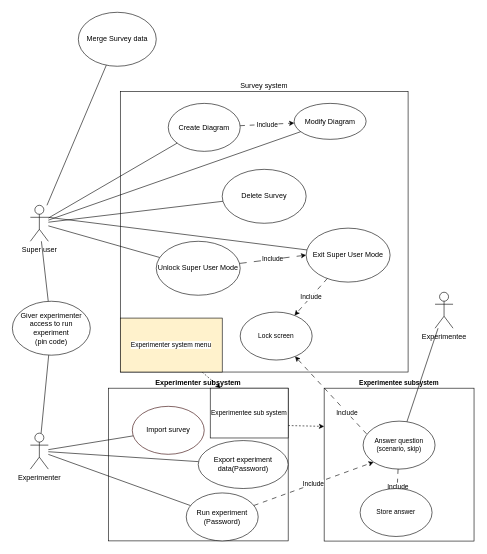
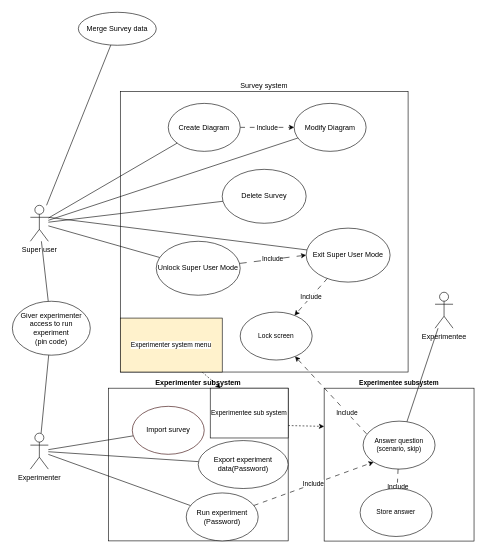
(117, 39) -> (117, 29)
(330, 121) -> (330, 127)
